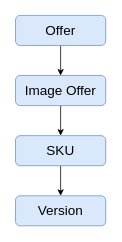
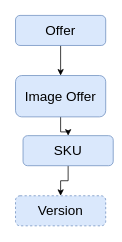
(60, 90) -> (60, 96)
(60, 150) -> (68, 150)
(60, 210) -> (60, 210)
